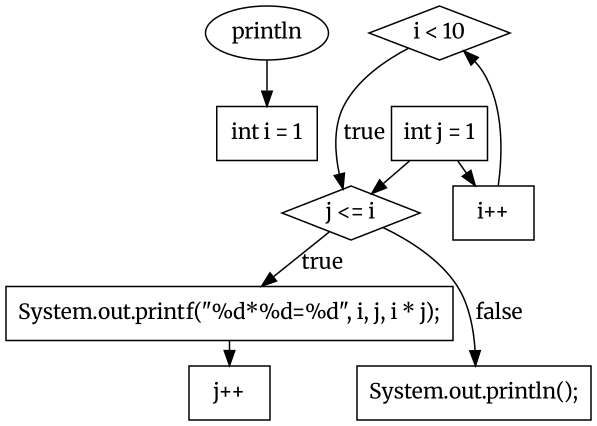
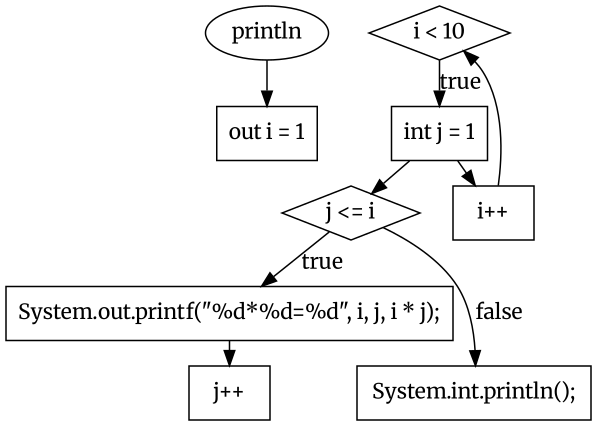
(349, 98) -> (440, 75)
(267, 134) -> (267, 134)
(474, 393) -> (474, 393)
